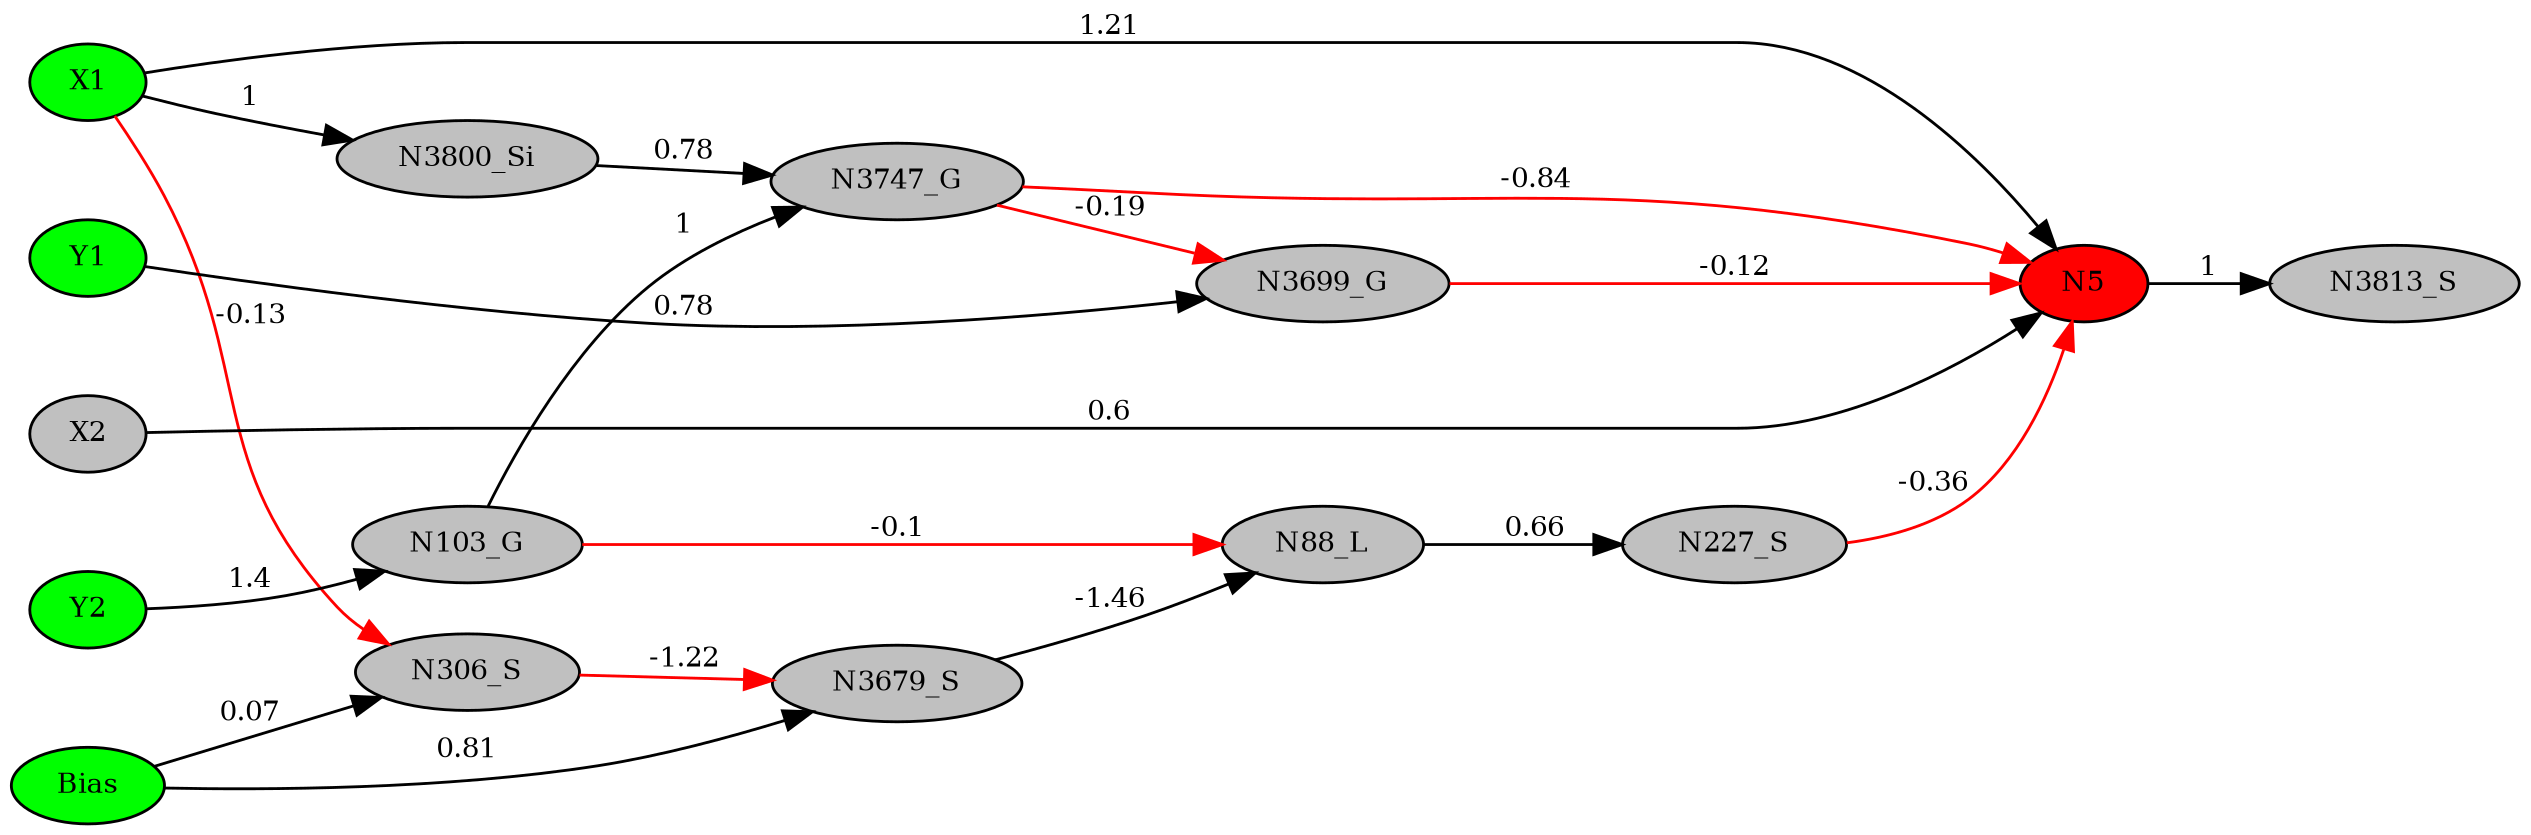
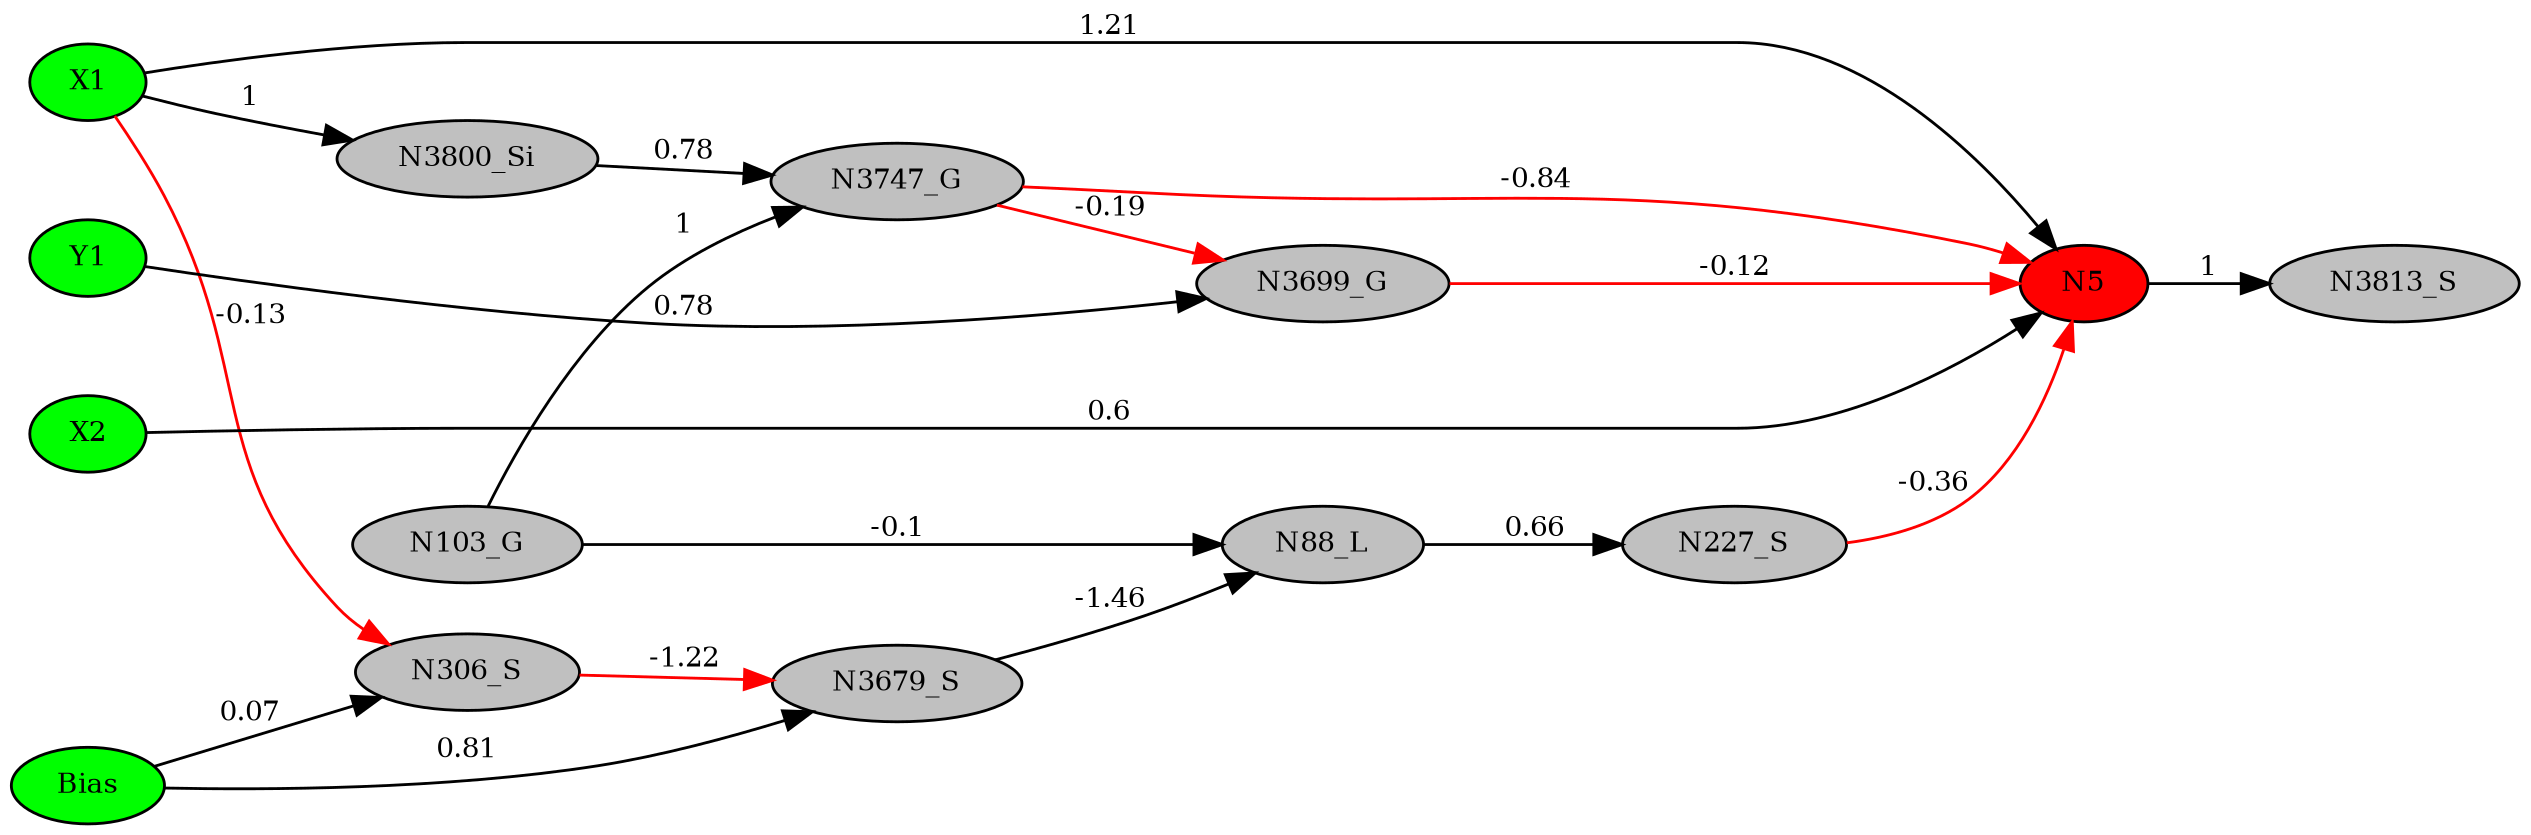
(88, 434) -> (88, 434)
(888, 545) -> (888, 545)
(88, 610) -> none
